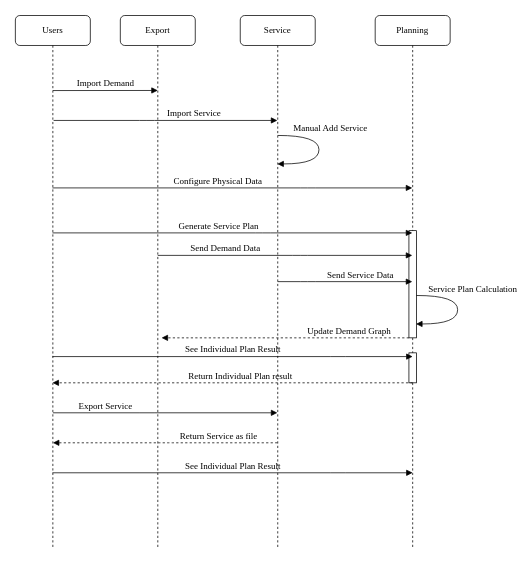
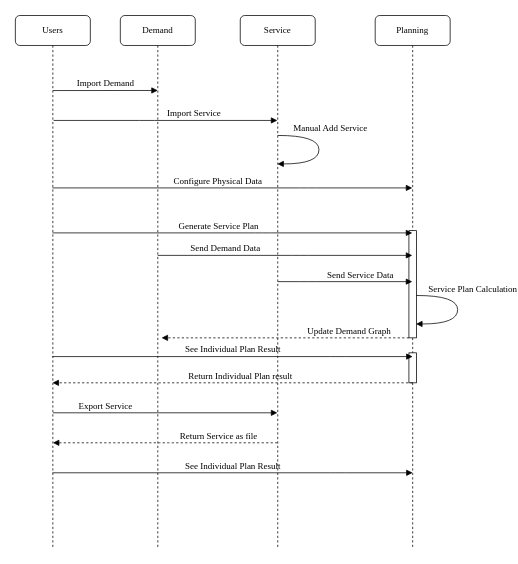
(158, 30) -> (158, 30)
